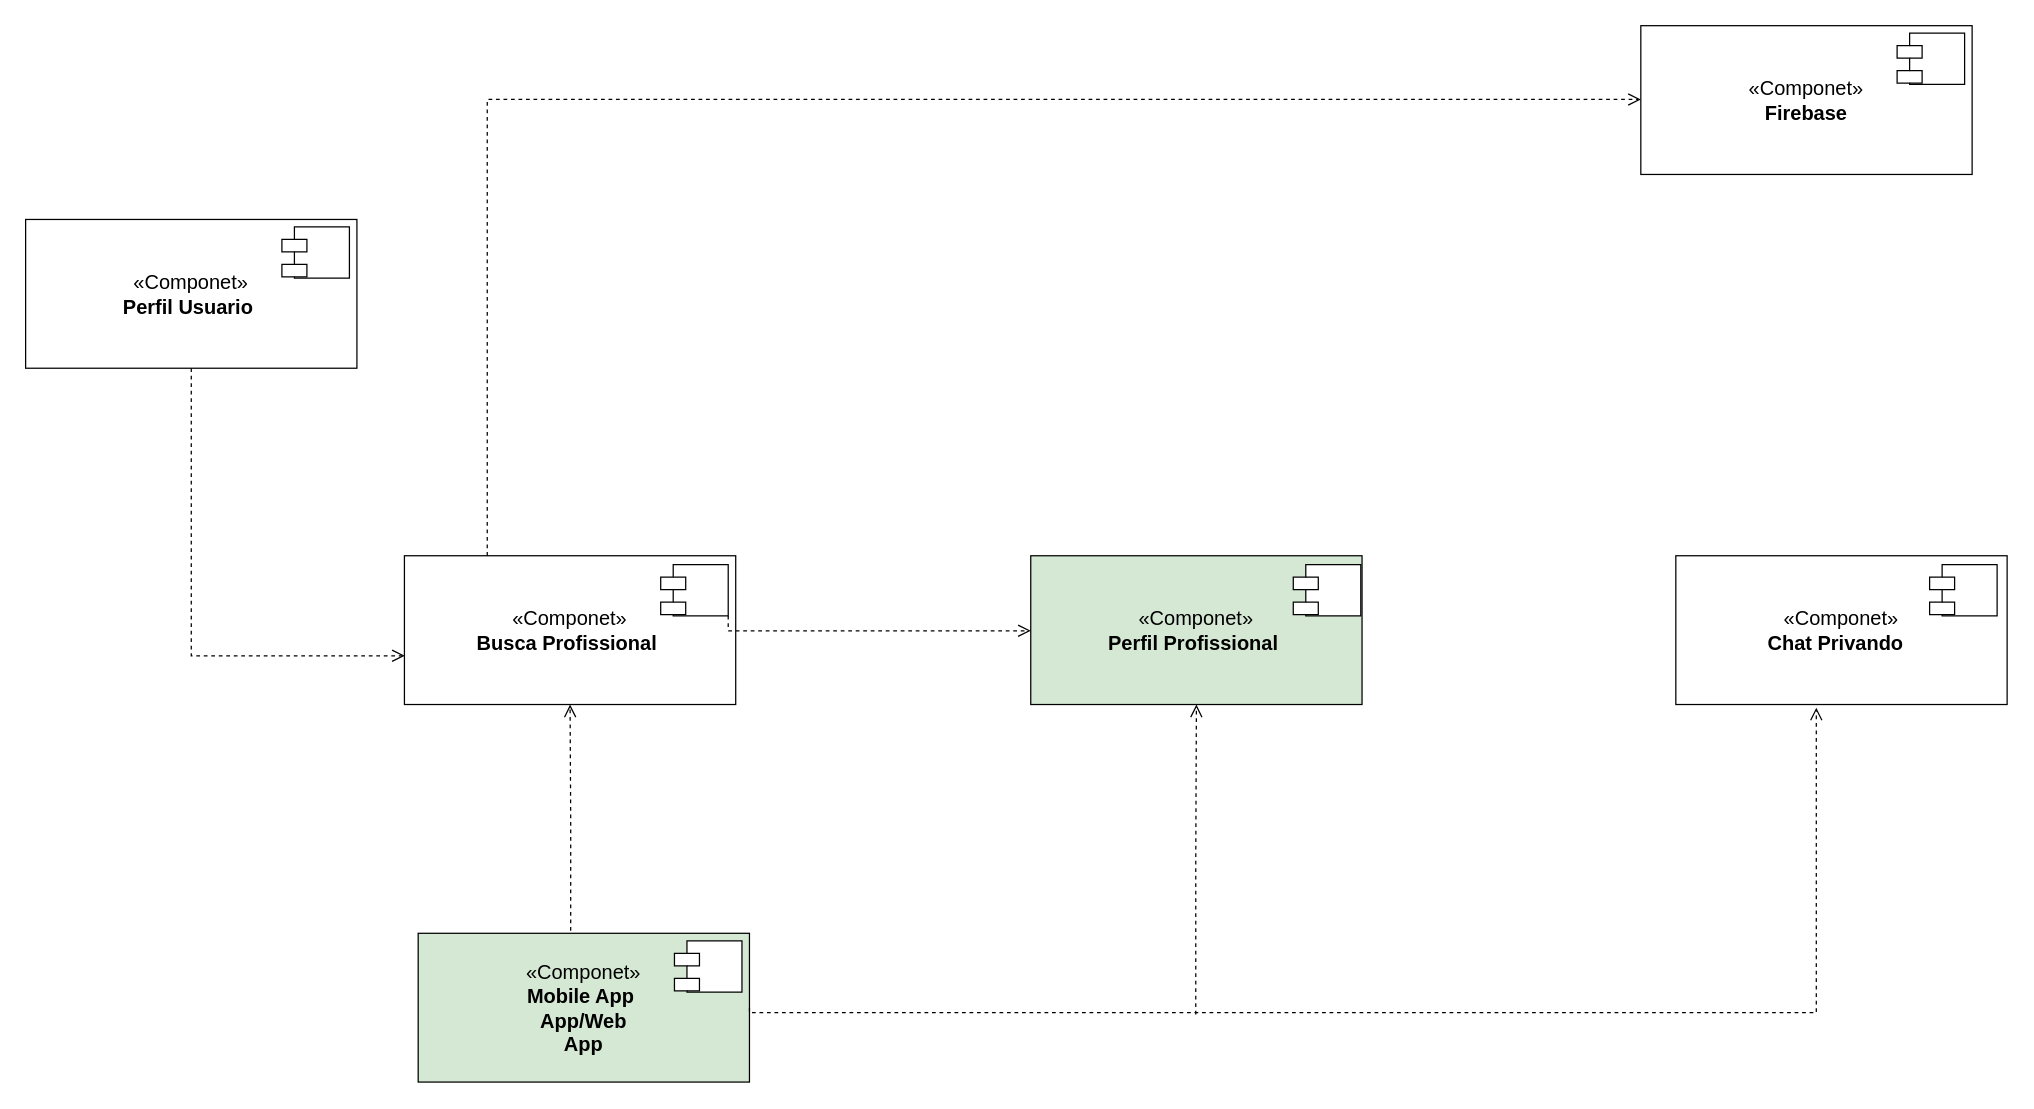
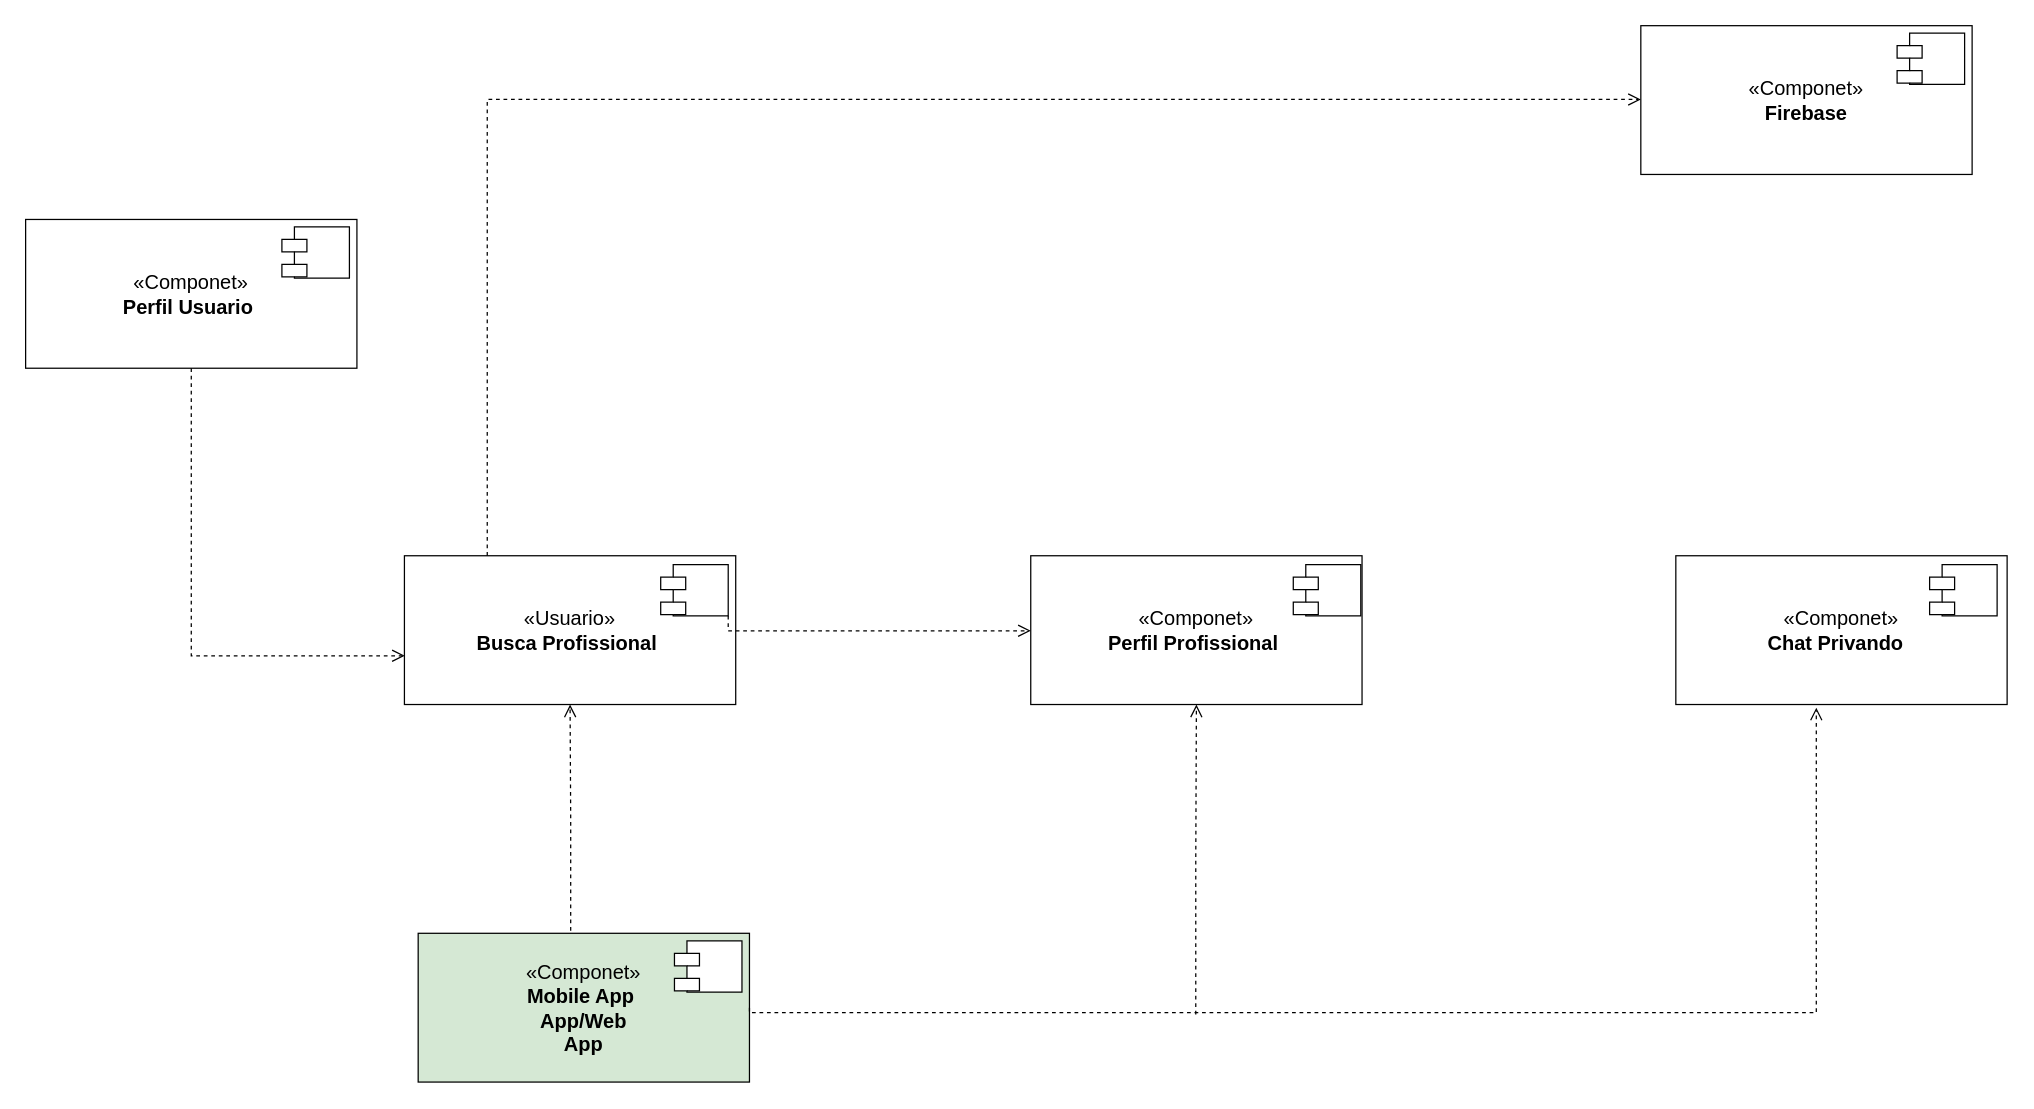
(1196, 630) -> (1196, 630)
(570, 631) -> (570, 631)
